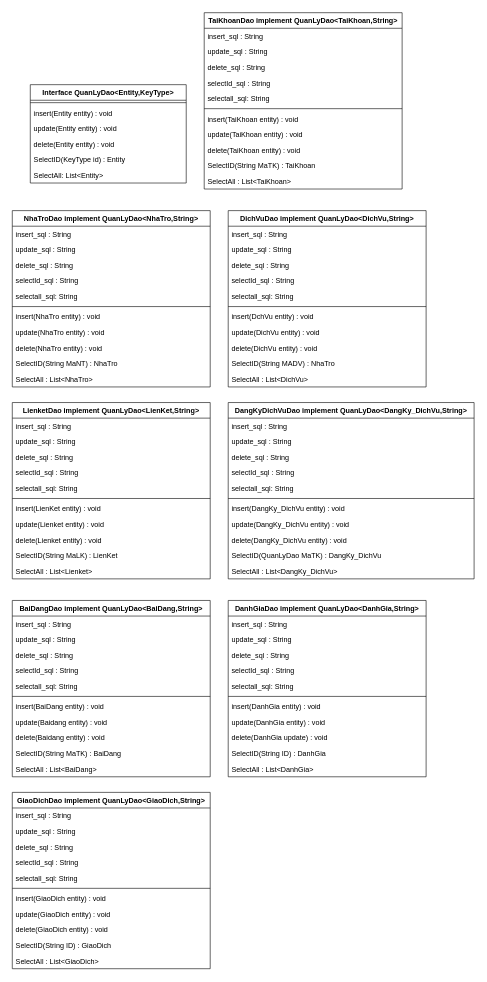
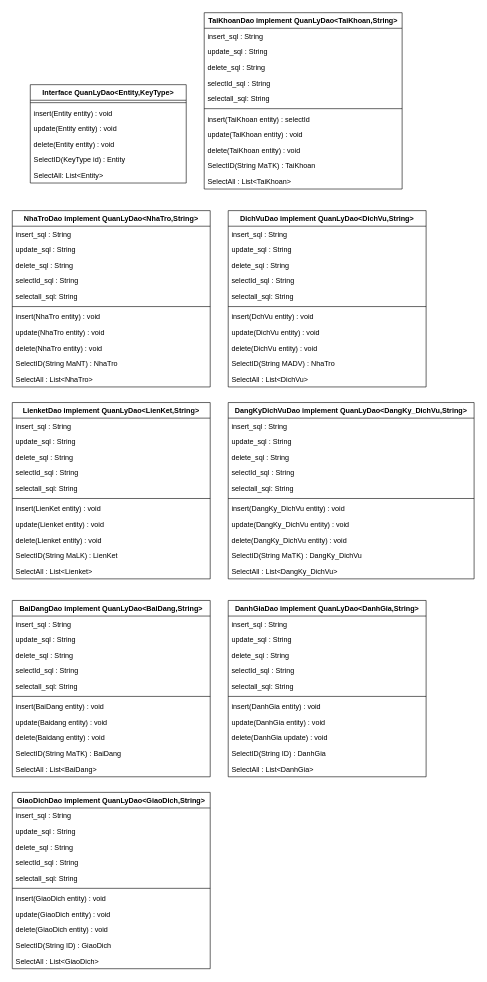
(261, 119) -> (269, 119)
(307, 556) -> (300, 556)
